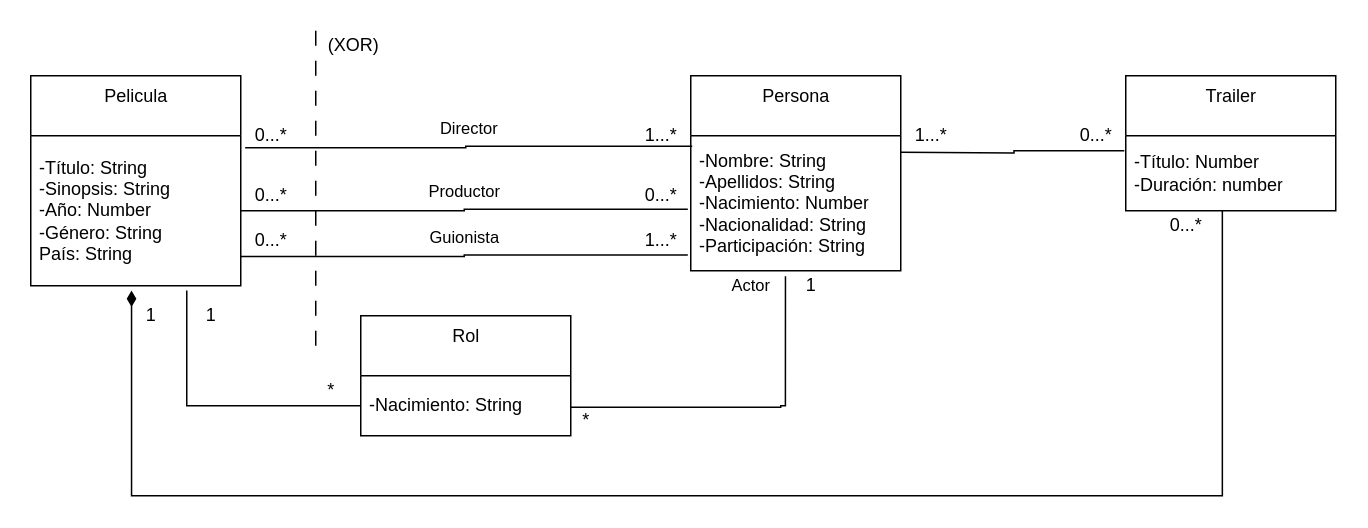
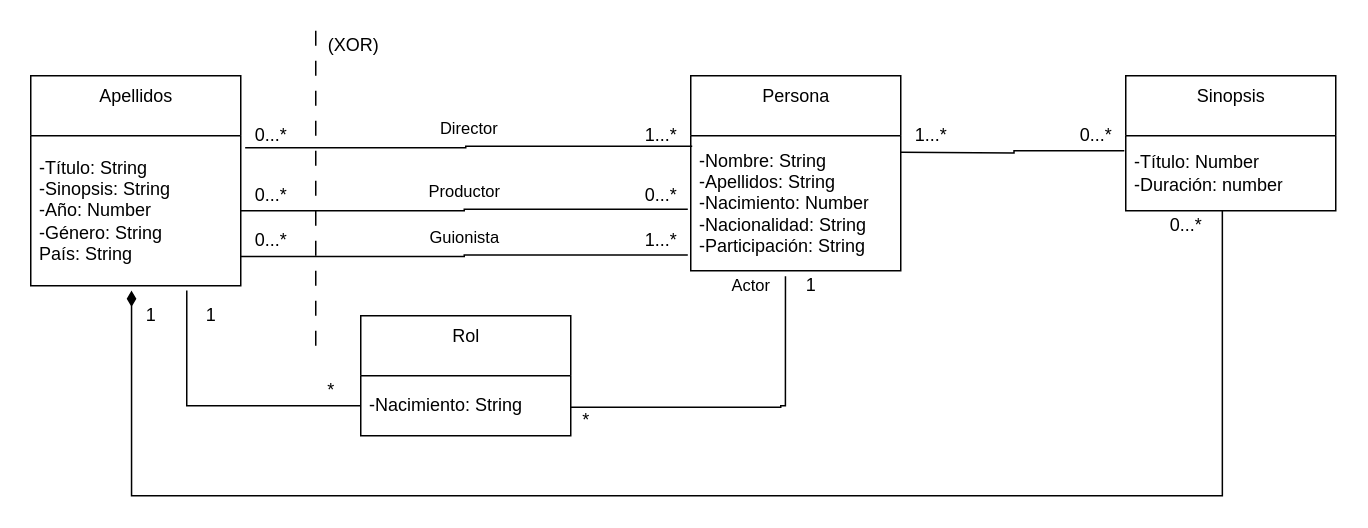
(137, 97) -> (137, 97)
(1232, 97) -> (1232, 97)
